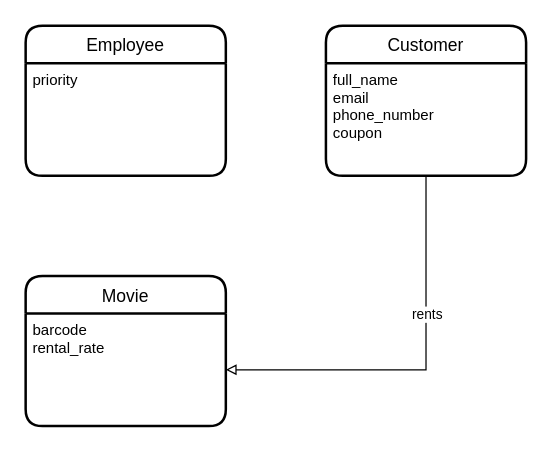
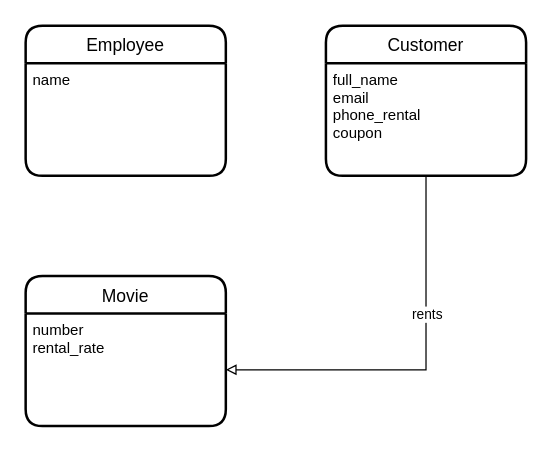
(62, 80) -> (49, 80)
(366, 80) -> (366, 80)
(62, 330) -> (58, 330)
